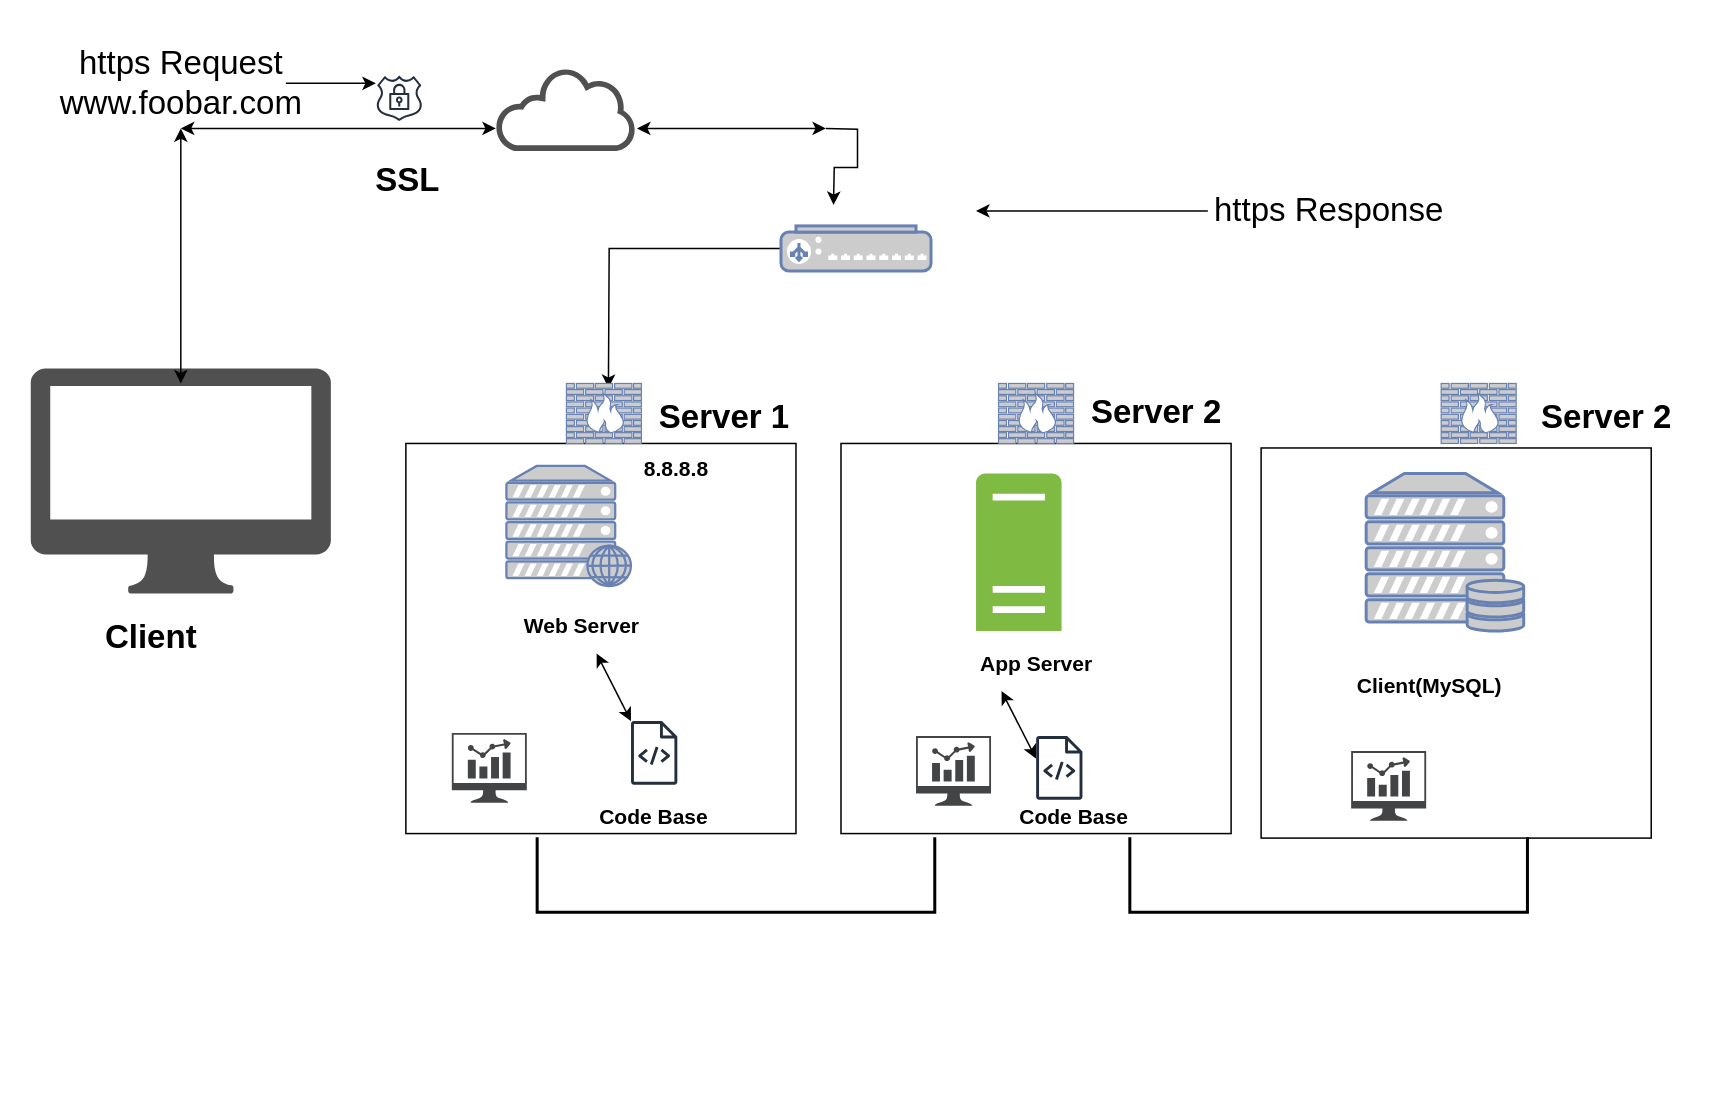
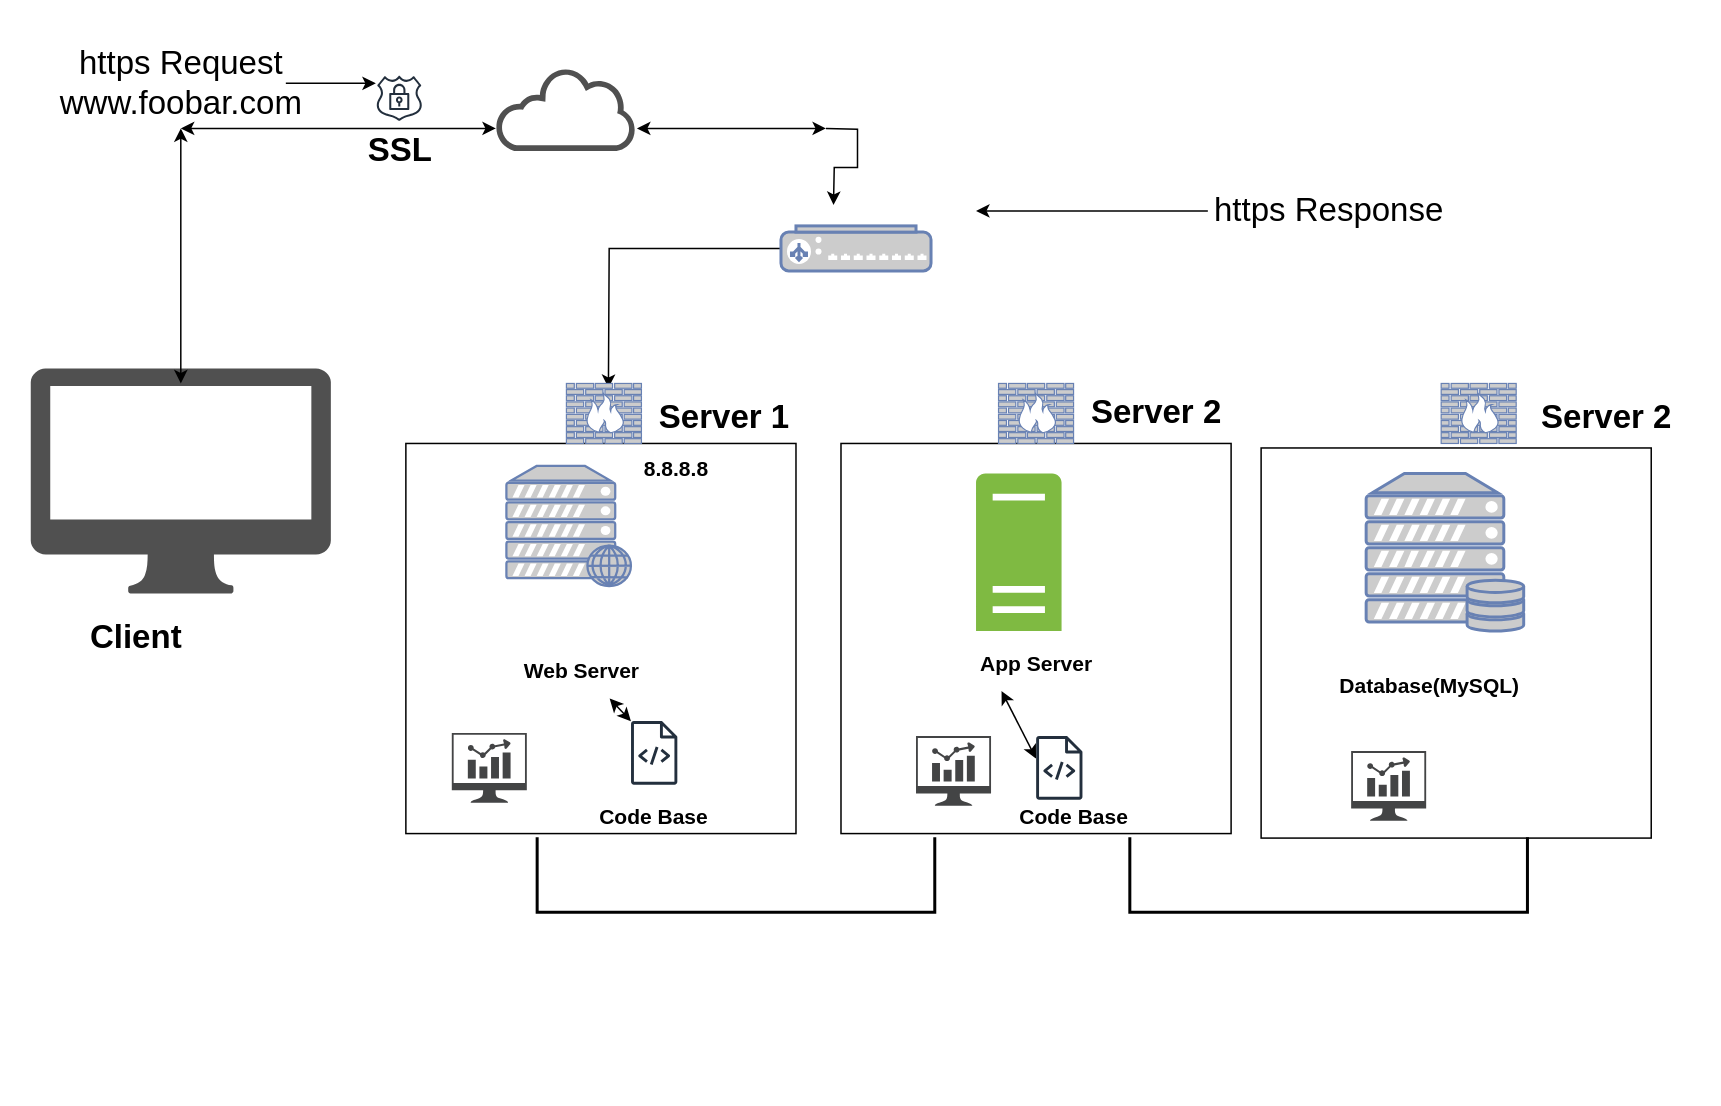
(407, 181) -> (399, 151)
(581, 623) -> (581, 668)
(151, 638) -> (136, 638)
(1430, 683) -> (1430, 683)
